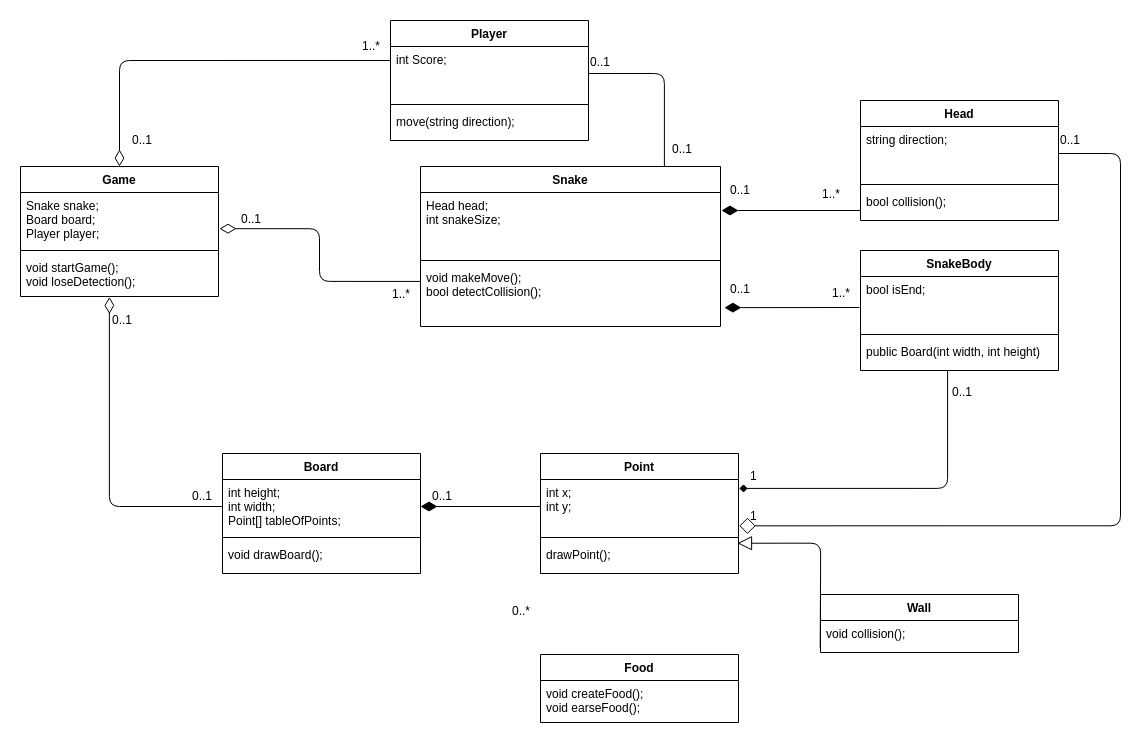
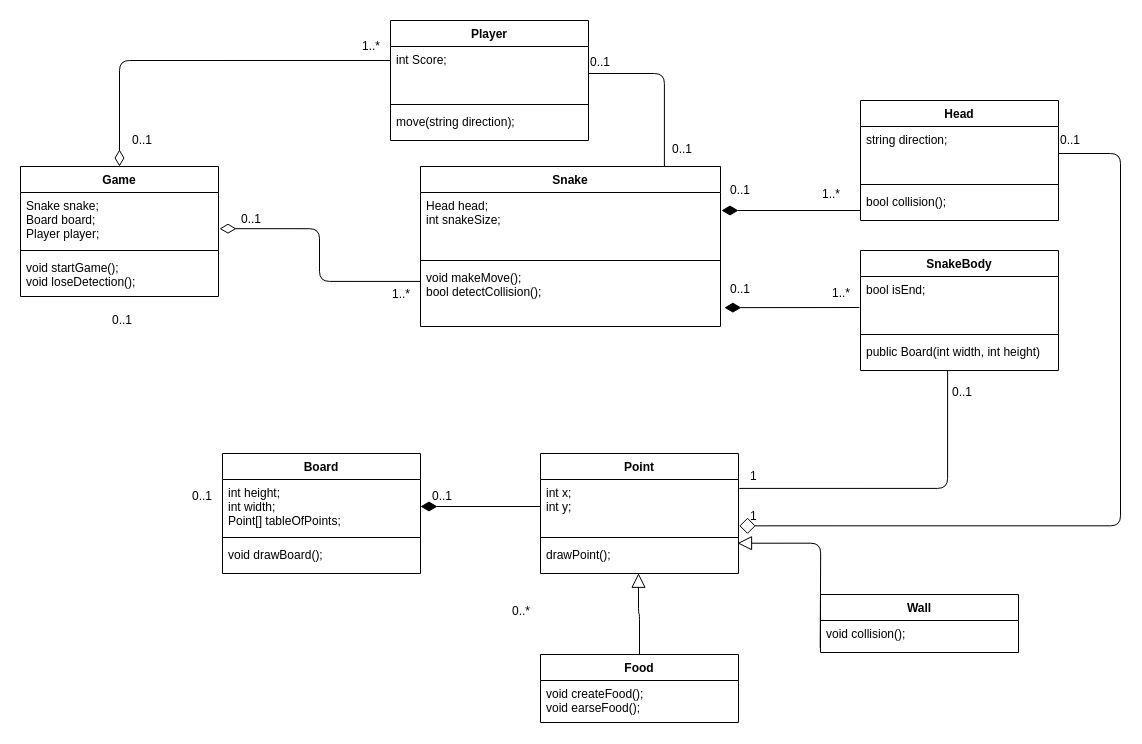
(109, 460) -> none
(748, 488) -> (744, 488)
none -> (639, 618)
